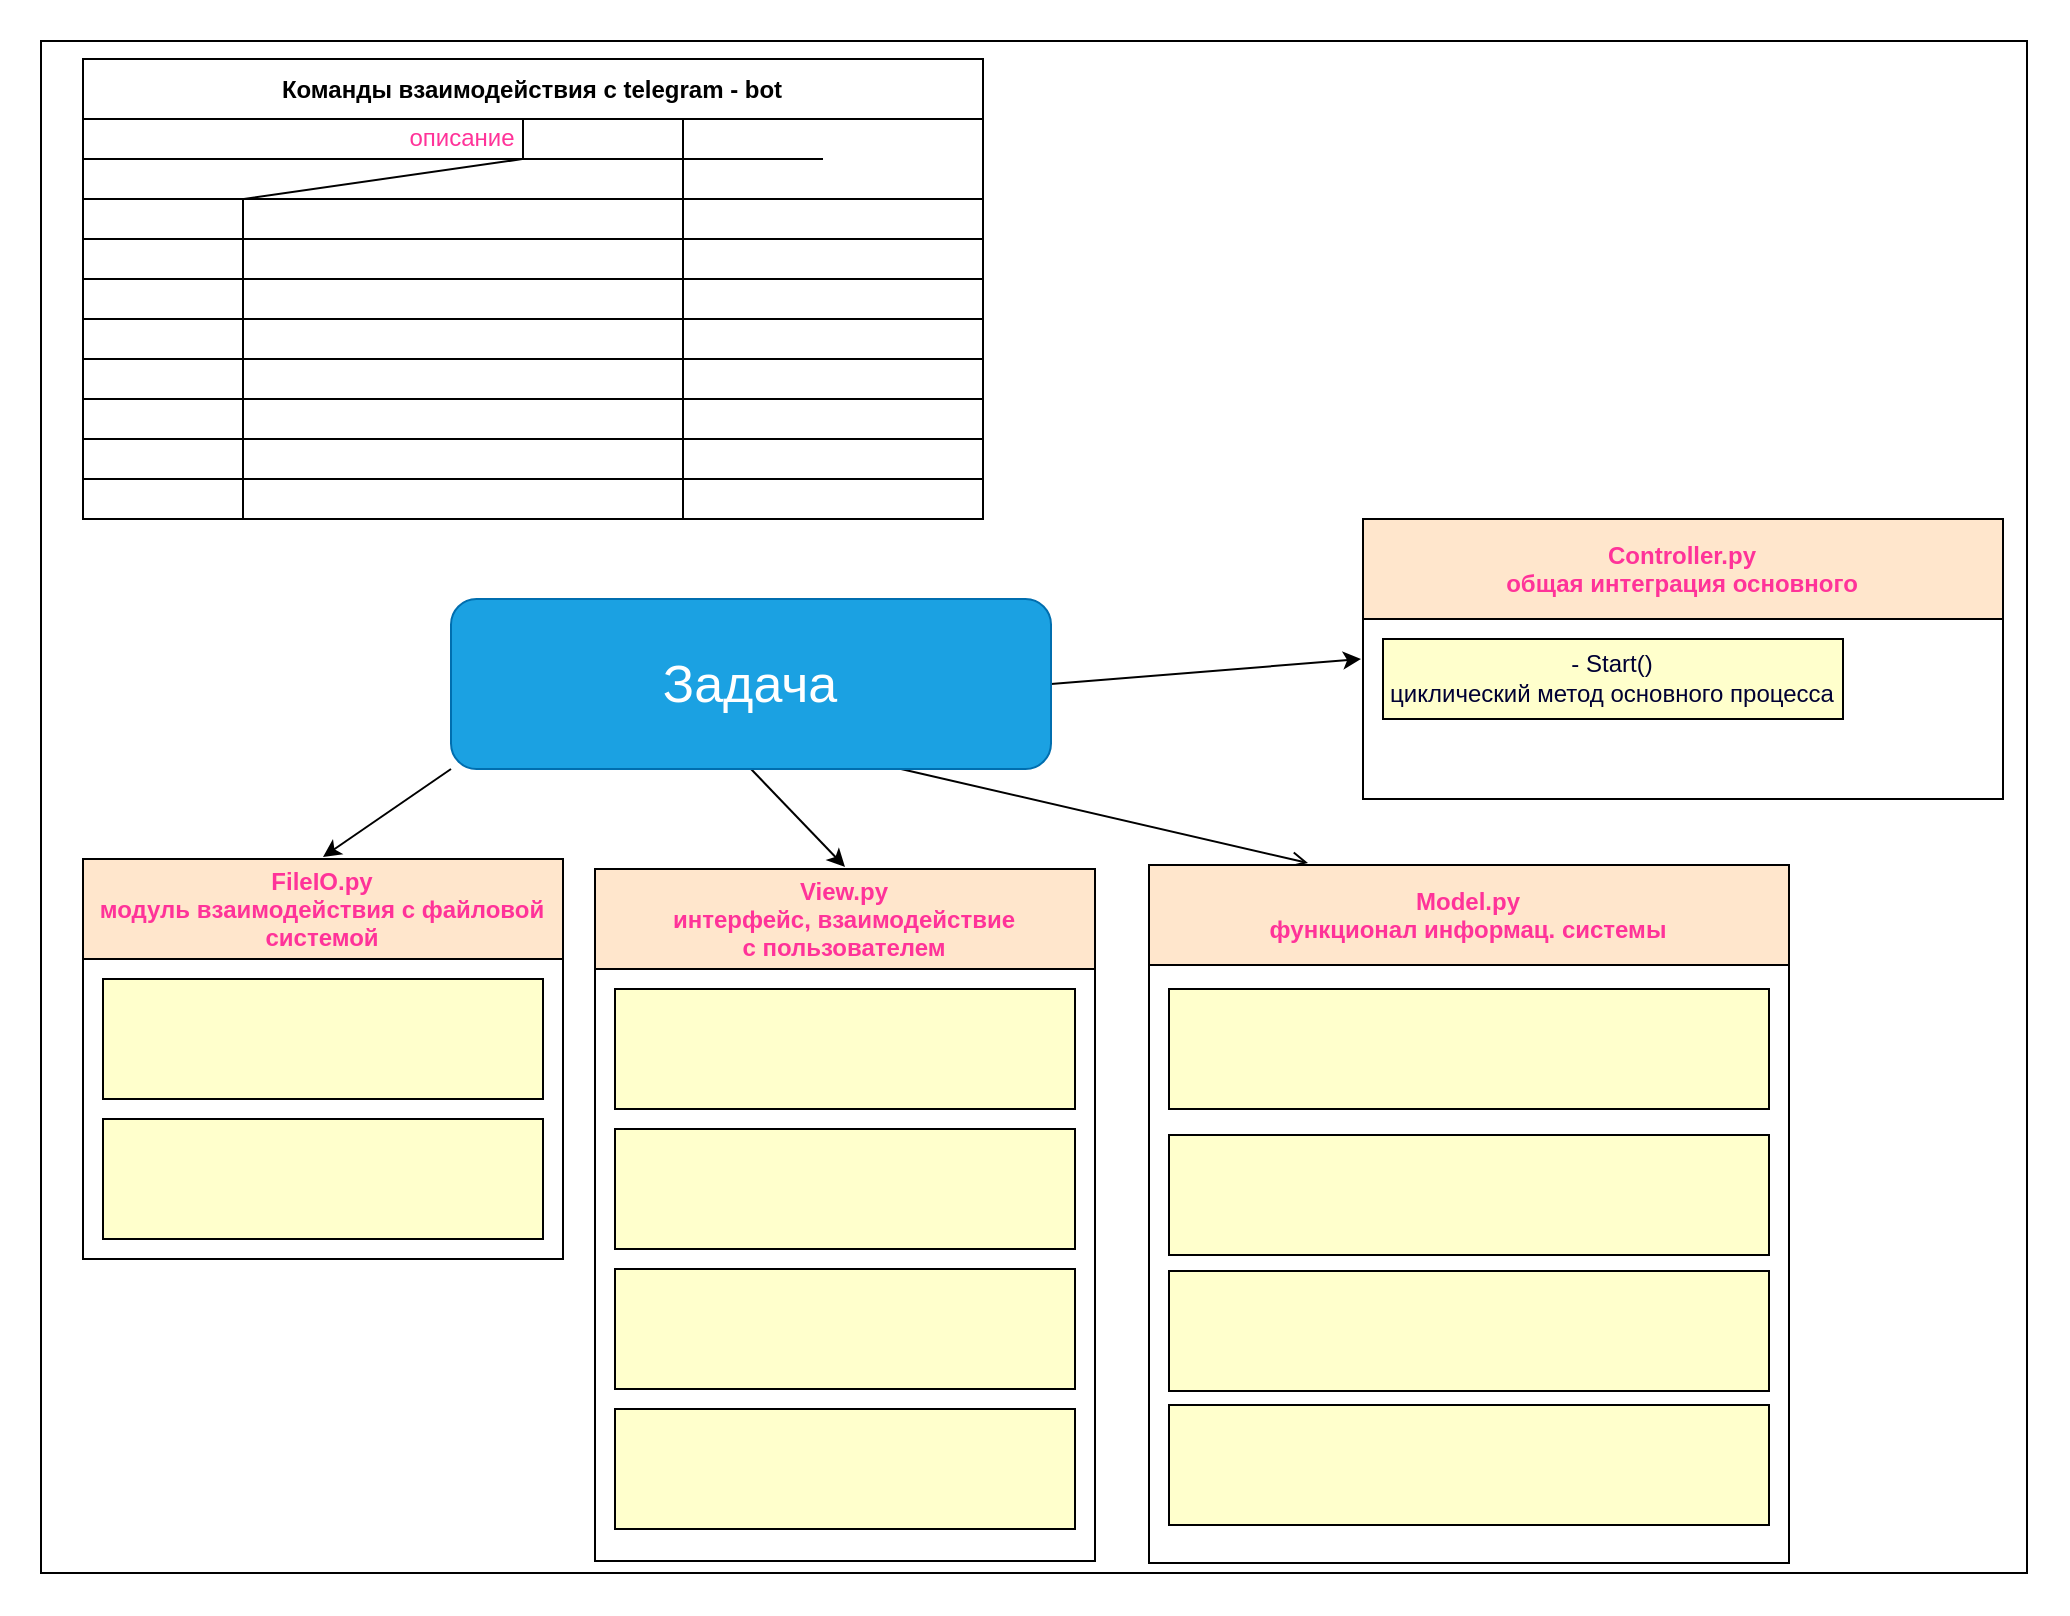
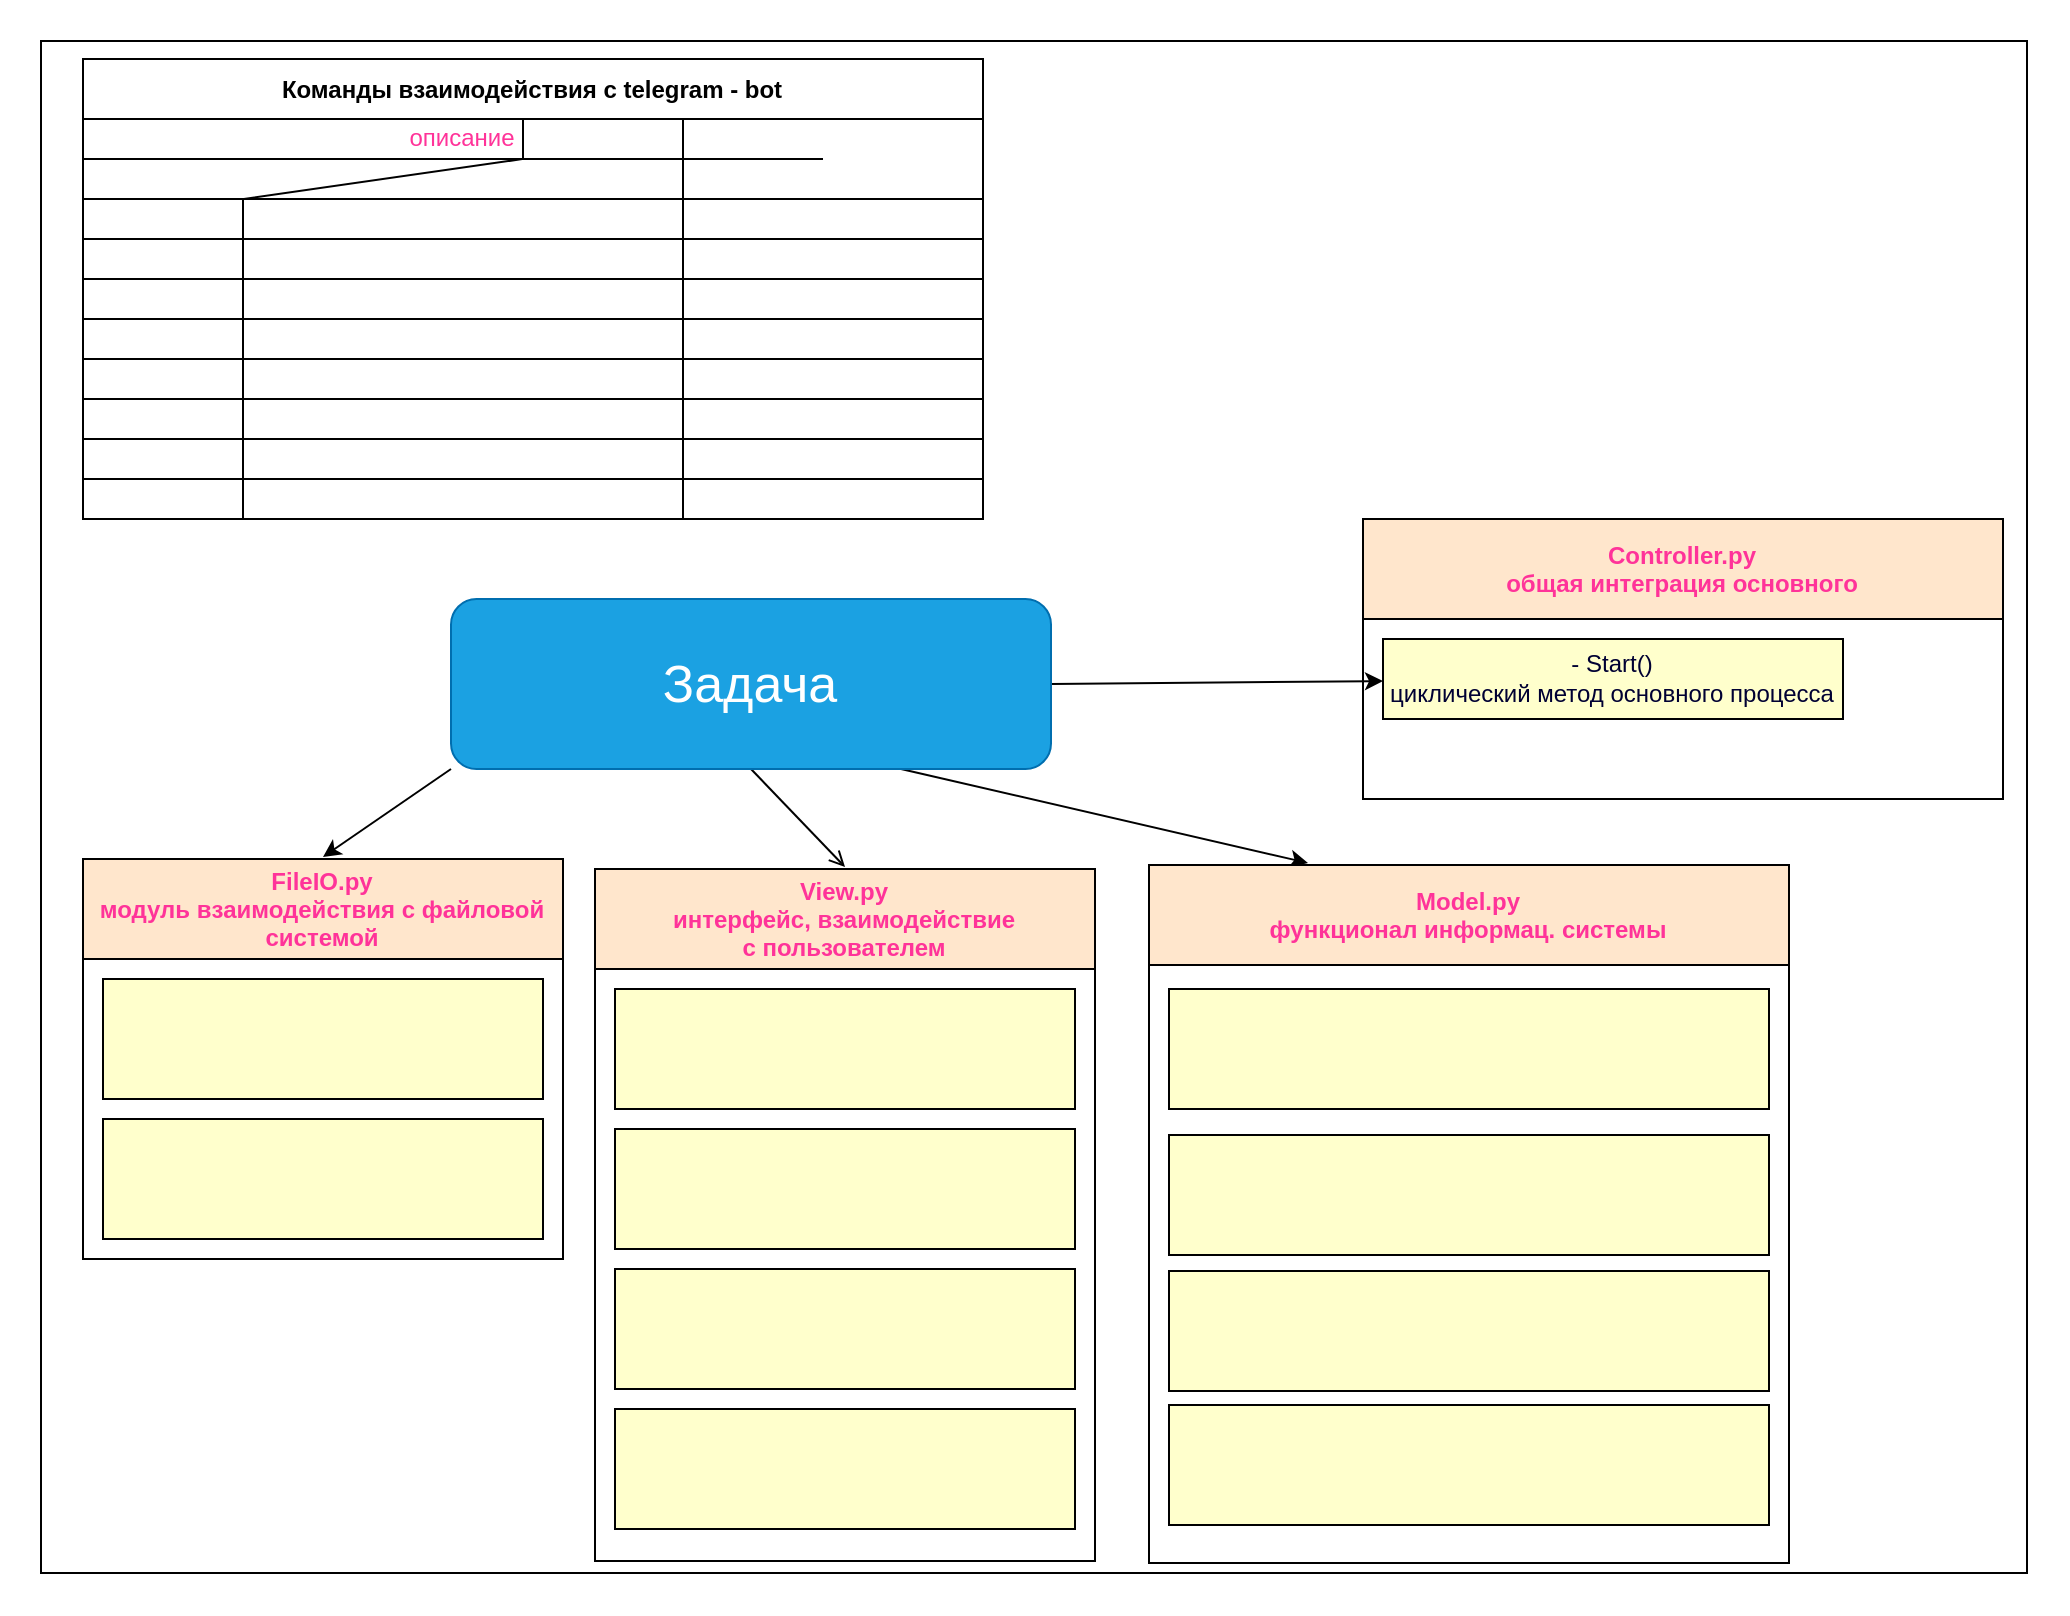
(1202, 672) -> (1213, 683)
(835, 856) -> (837, 859)
(1296, 860) -> (1293, 859)
